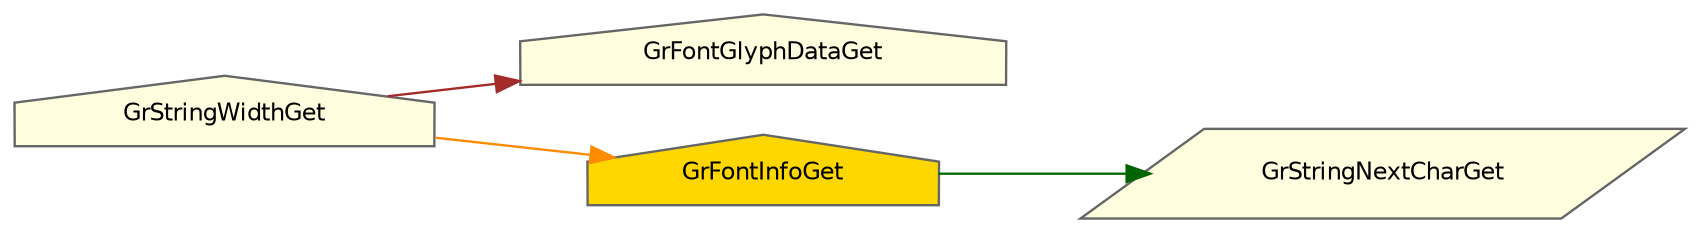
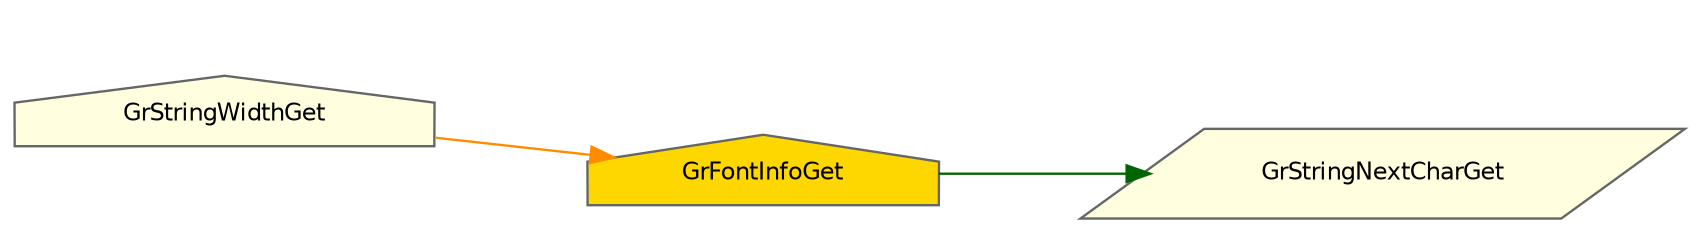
(763, 53) -> none
